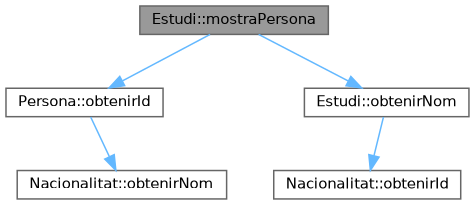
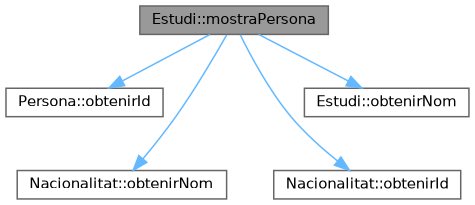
(379, 136) -> (281, 104)
(100, 137) -> (188, 99)
